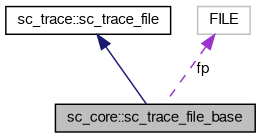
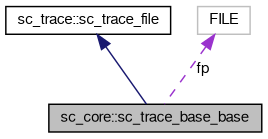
(155, 118) -> (155, 118)
